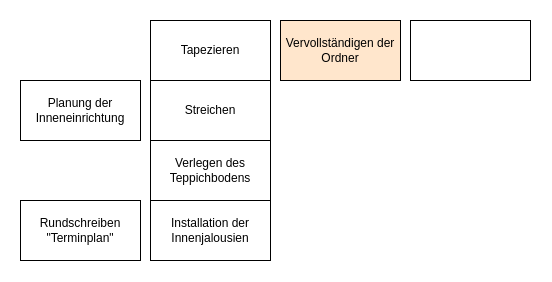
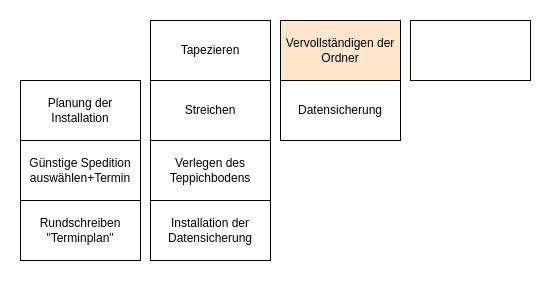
(81, 111) -> (81, 111)
none -> (341, 111)
none -> (81, 171)
(211, 231) -> (211, 231)
